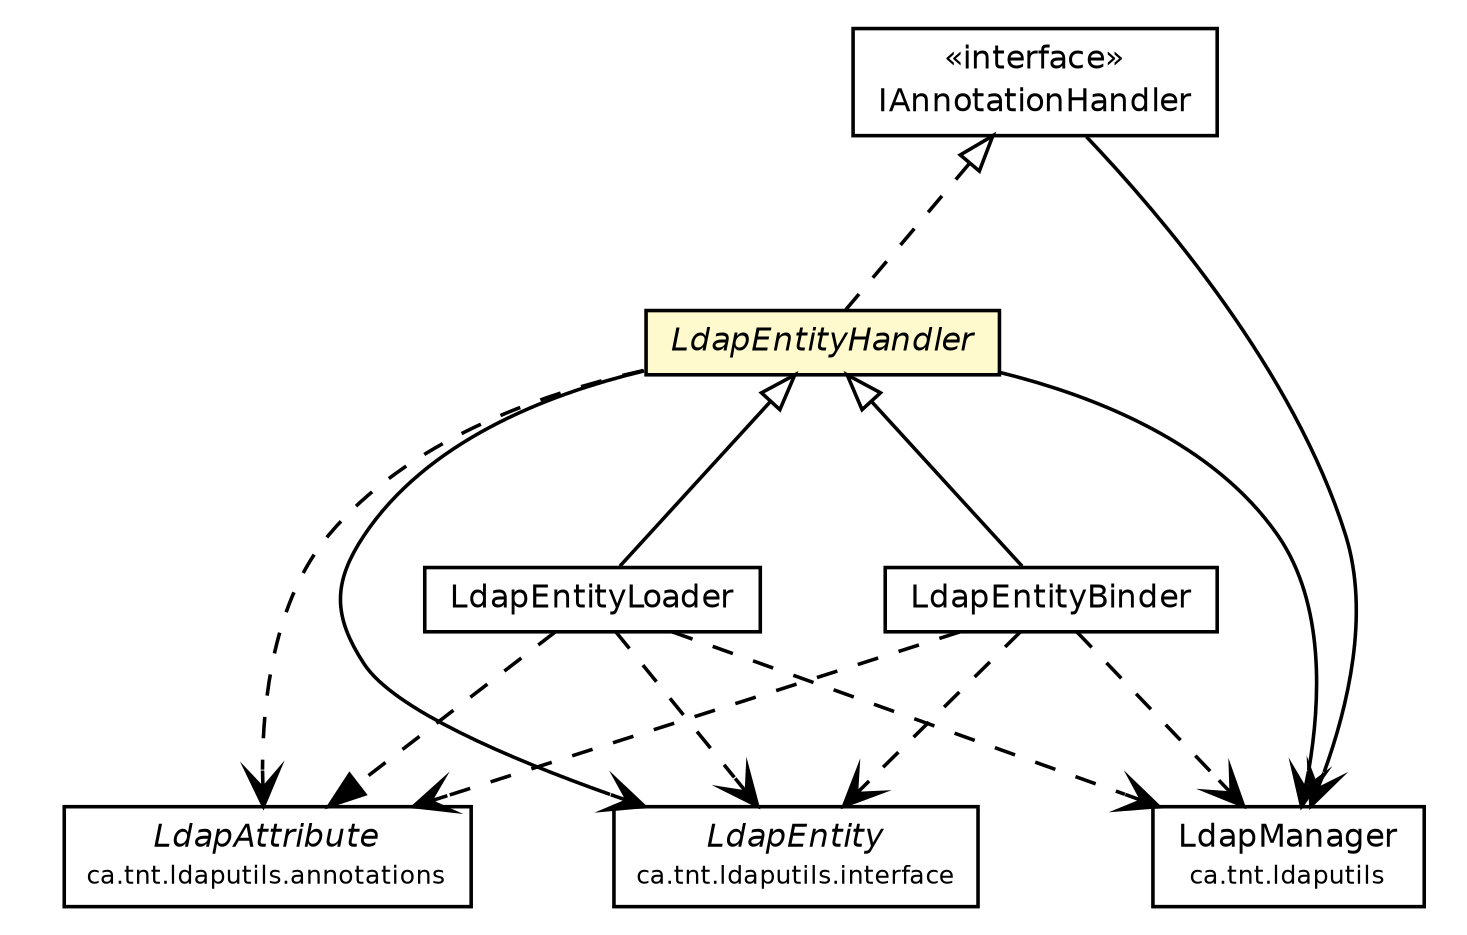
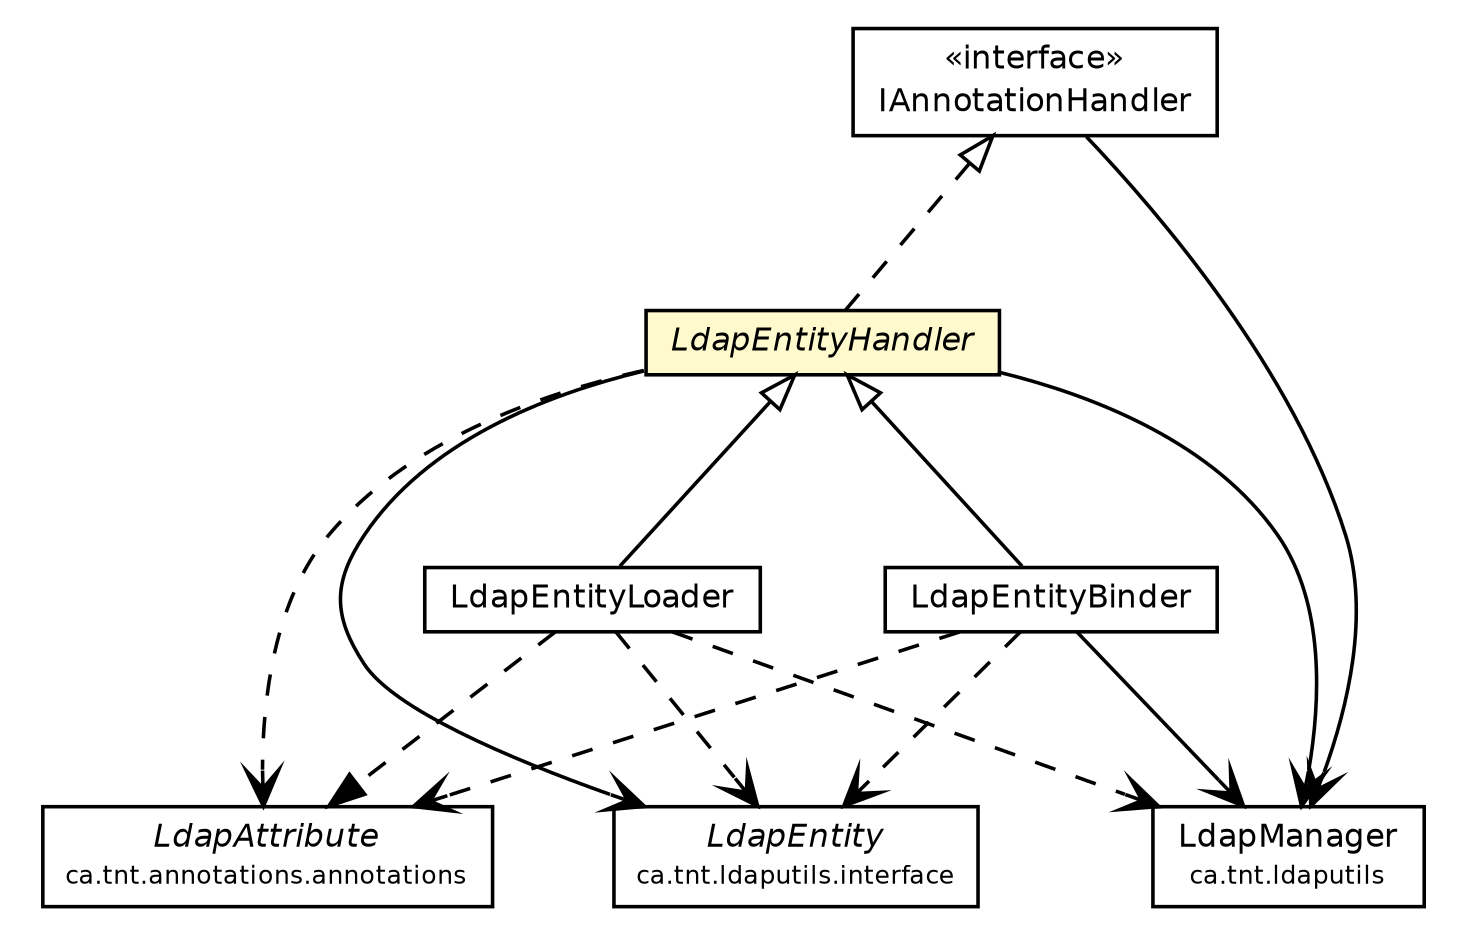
(1148, 706) -> (1148, 706)
(268, 876) -> (268, 876)
